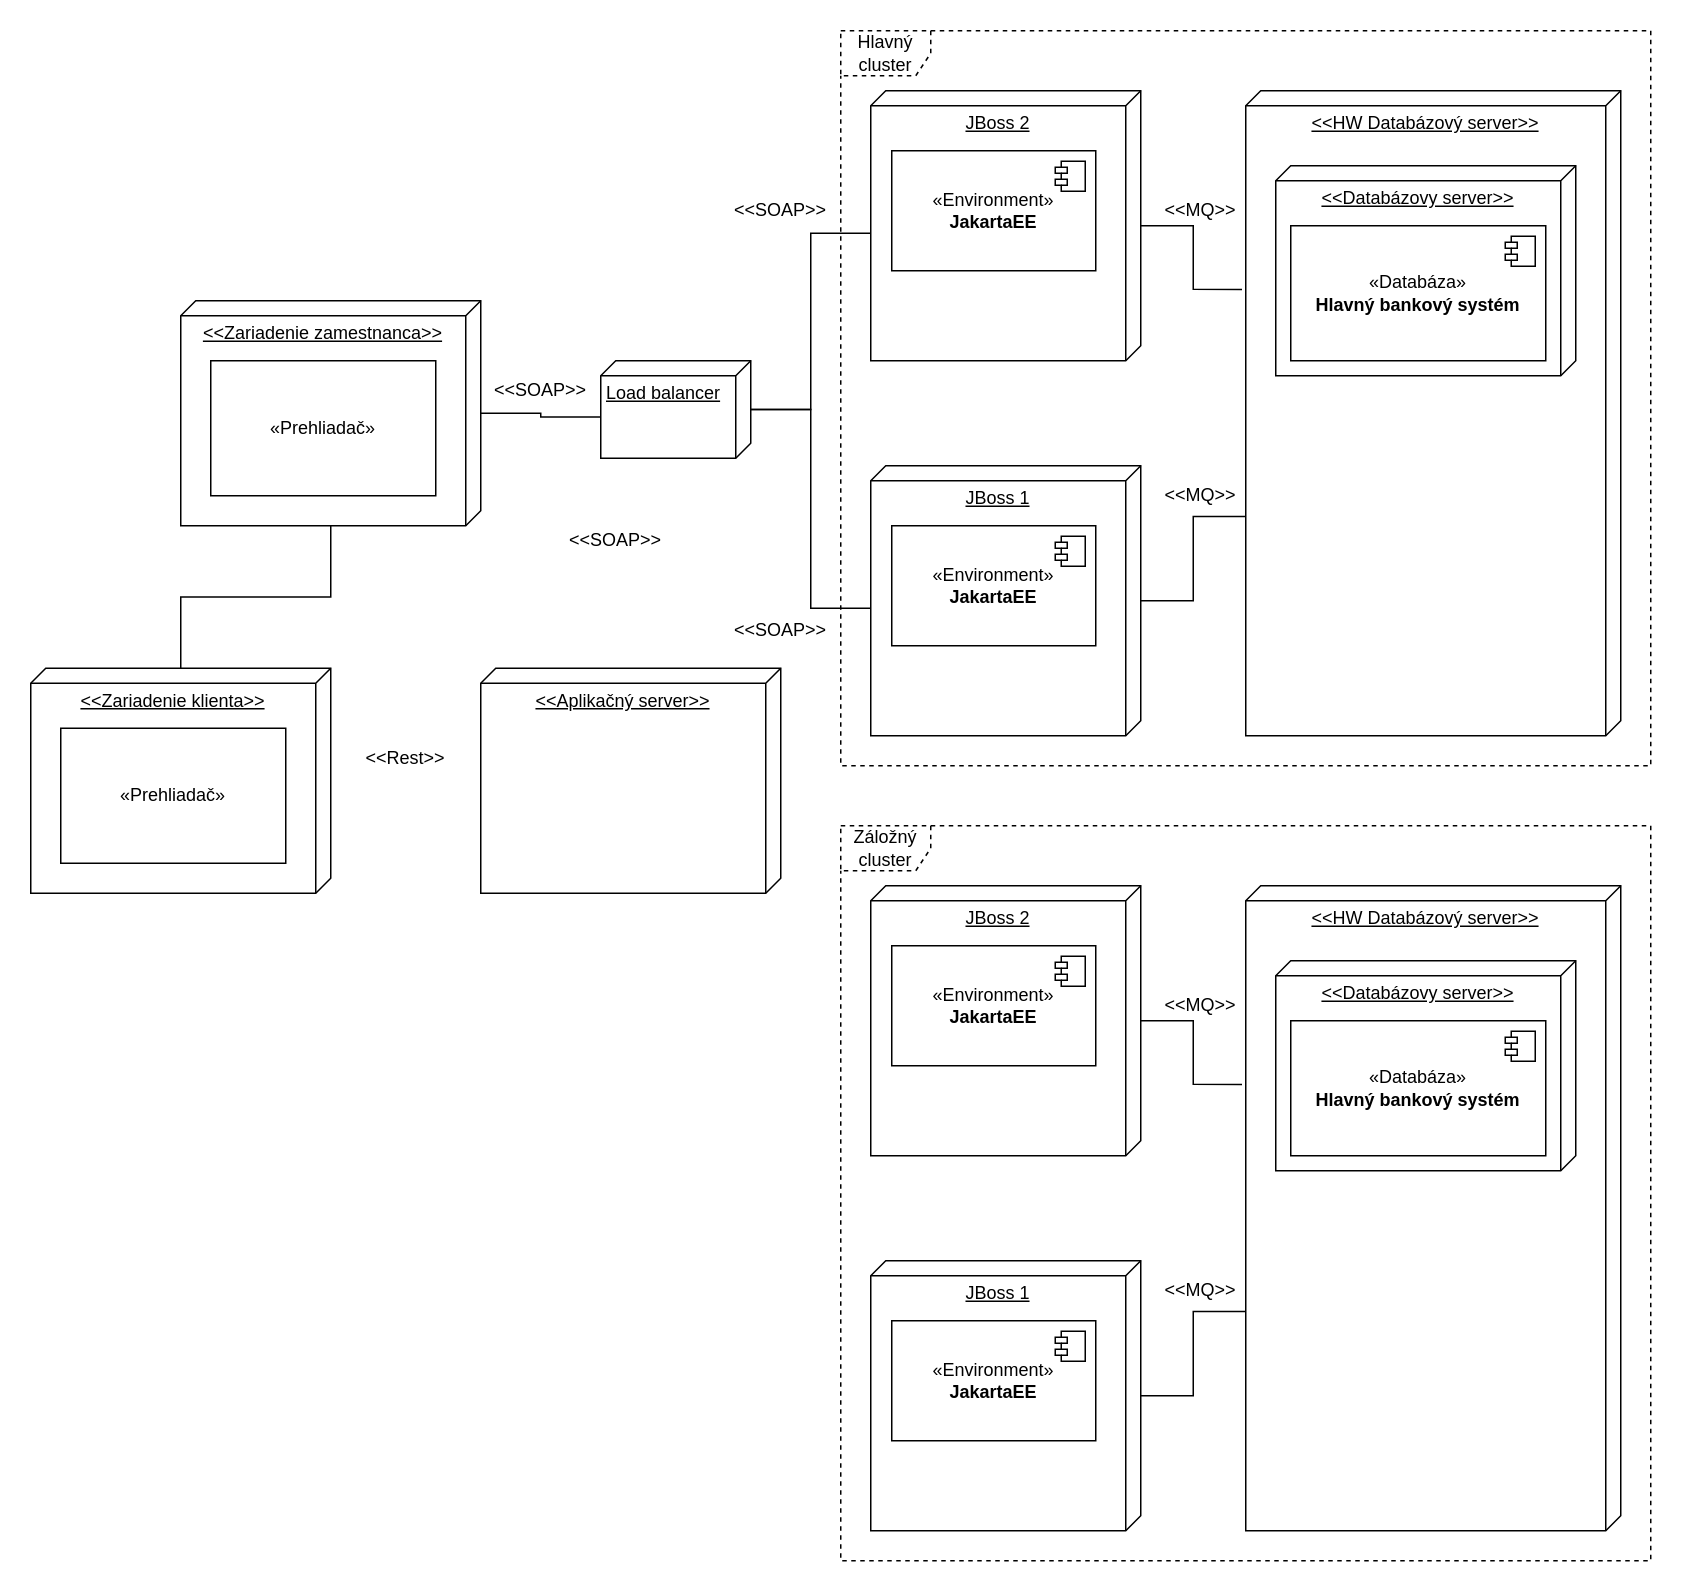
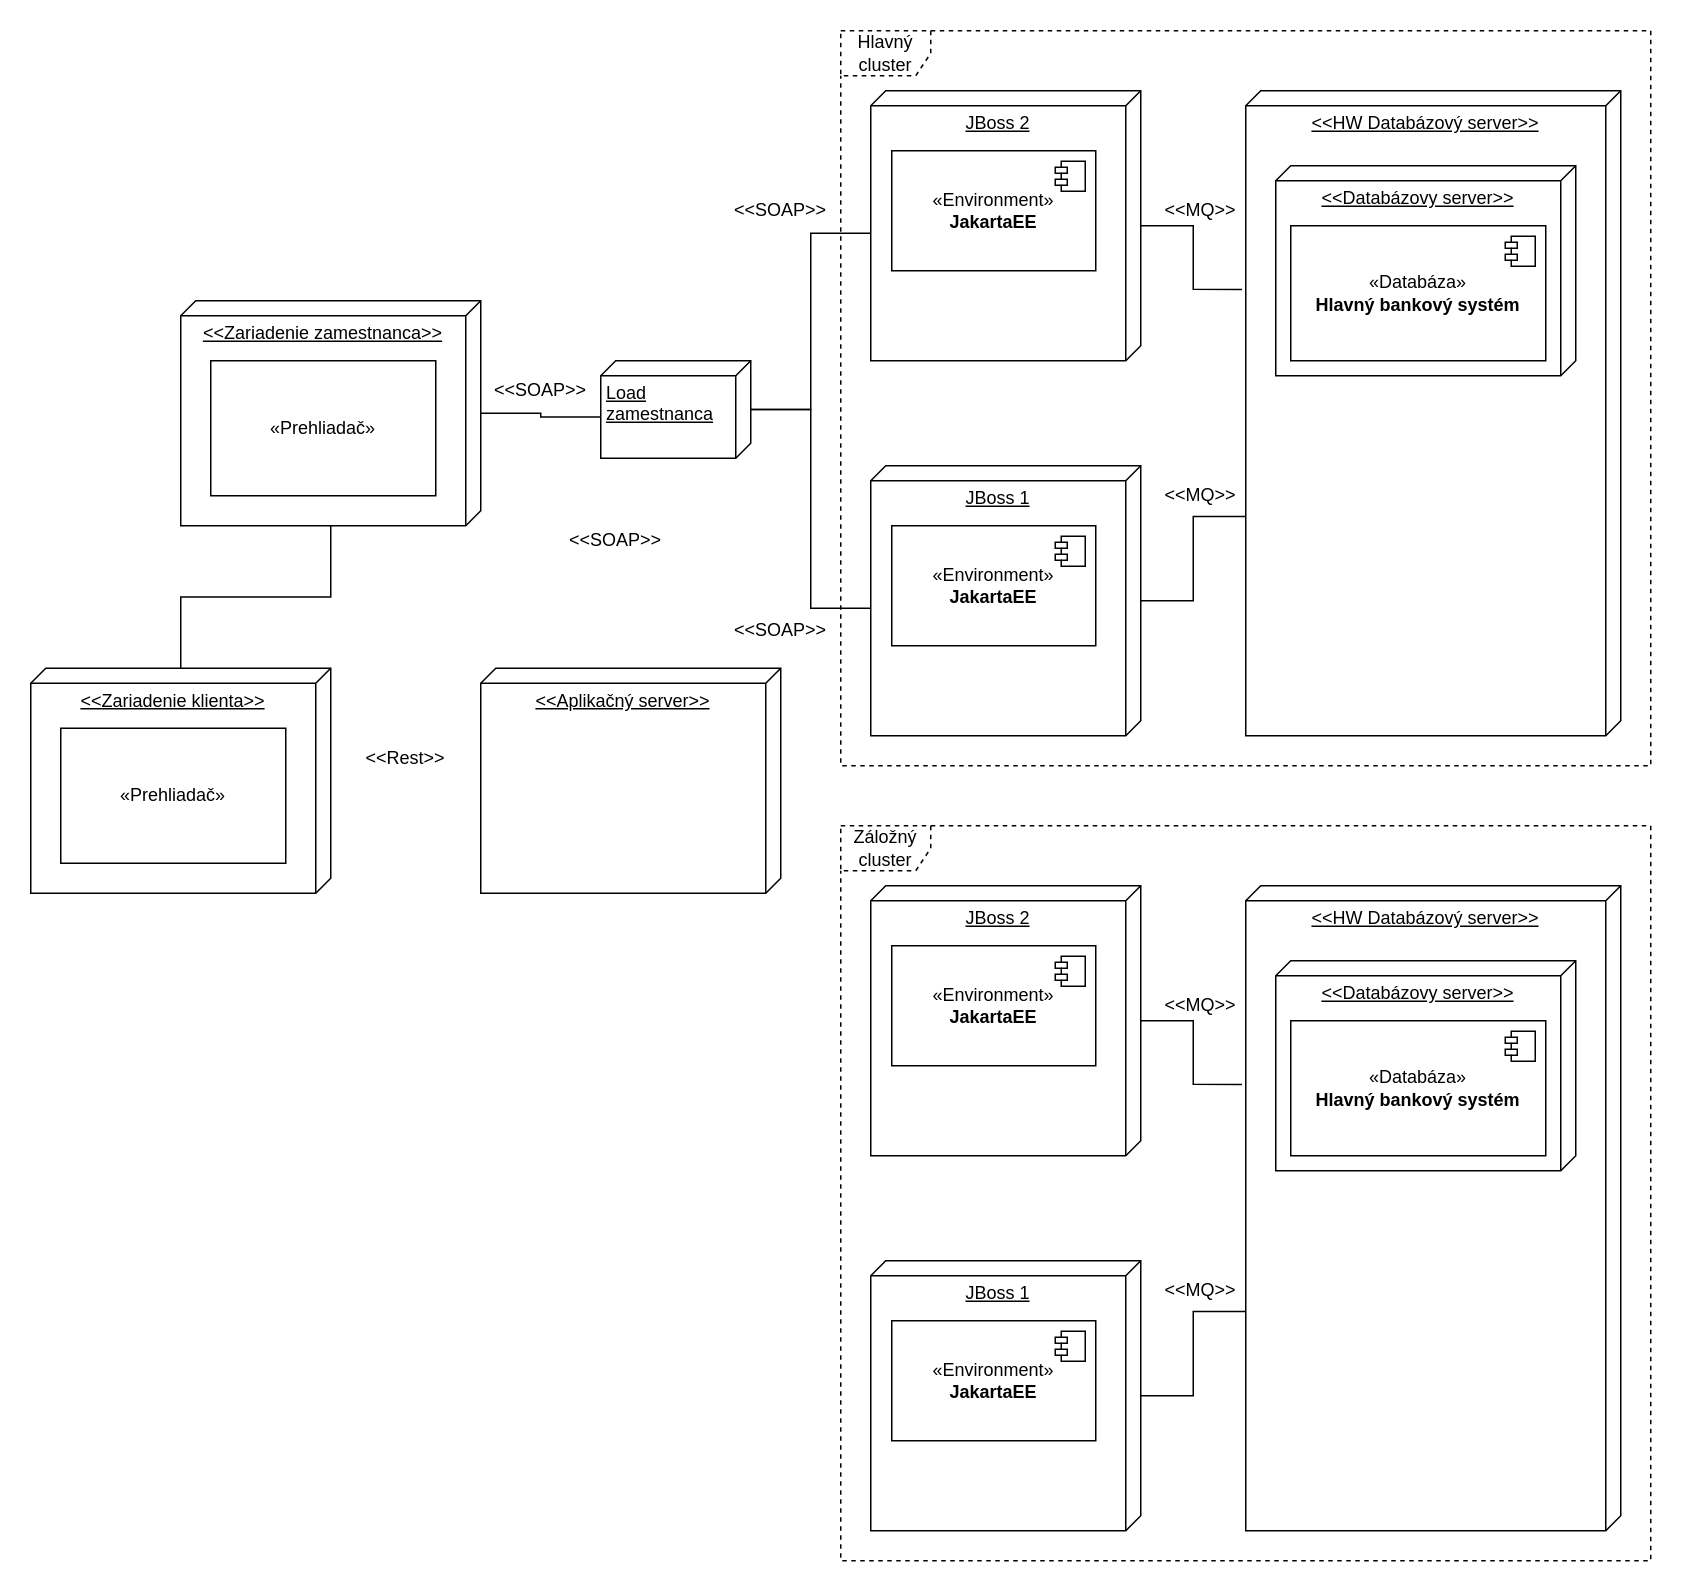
(668, 394) -> (670, 405)
